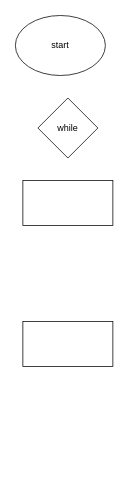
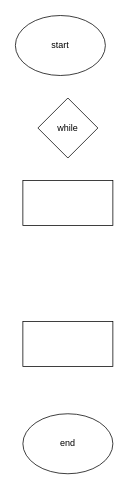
none -> (68, 444)
